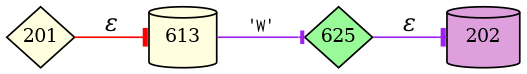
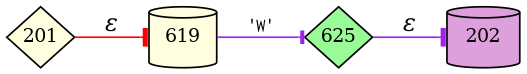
(183, 37) -> (183, 37)
